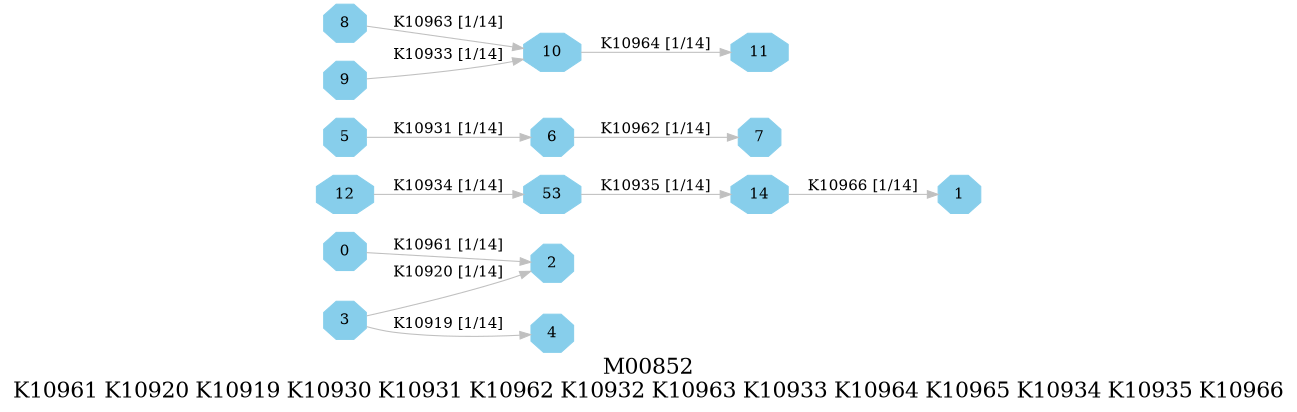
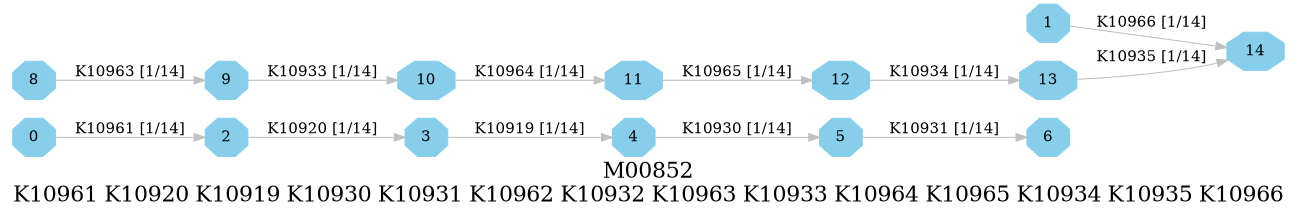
(440, 37) -> (125, 80)
none -> (732, 80)
none -> (732, 137)
(760, 137) -> none
(552, 194) -> (1048, 80)
(858, 194) -> (1143, 36)
(444, 297) -> (321, 137)
